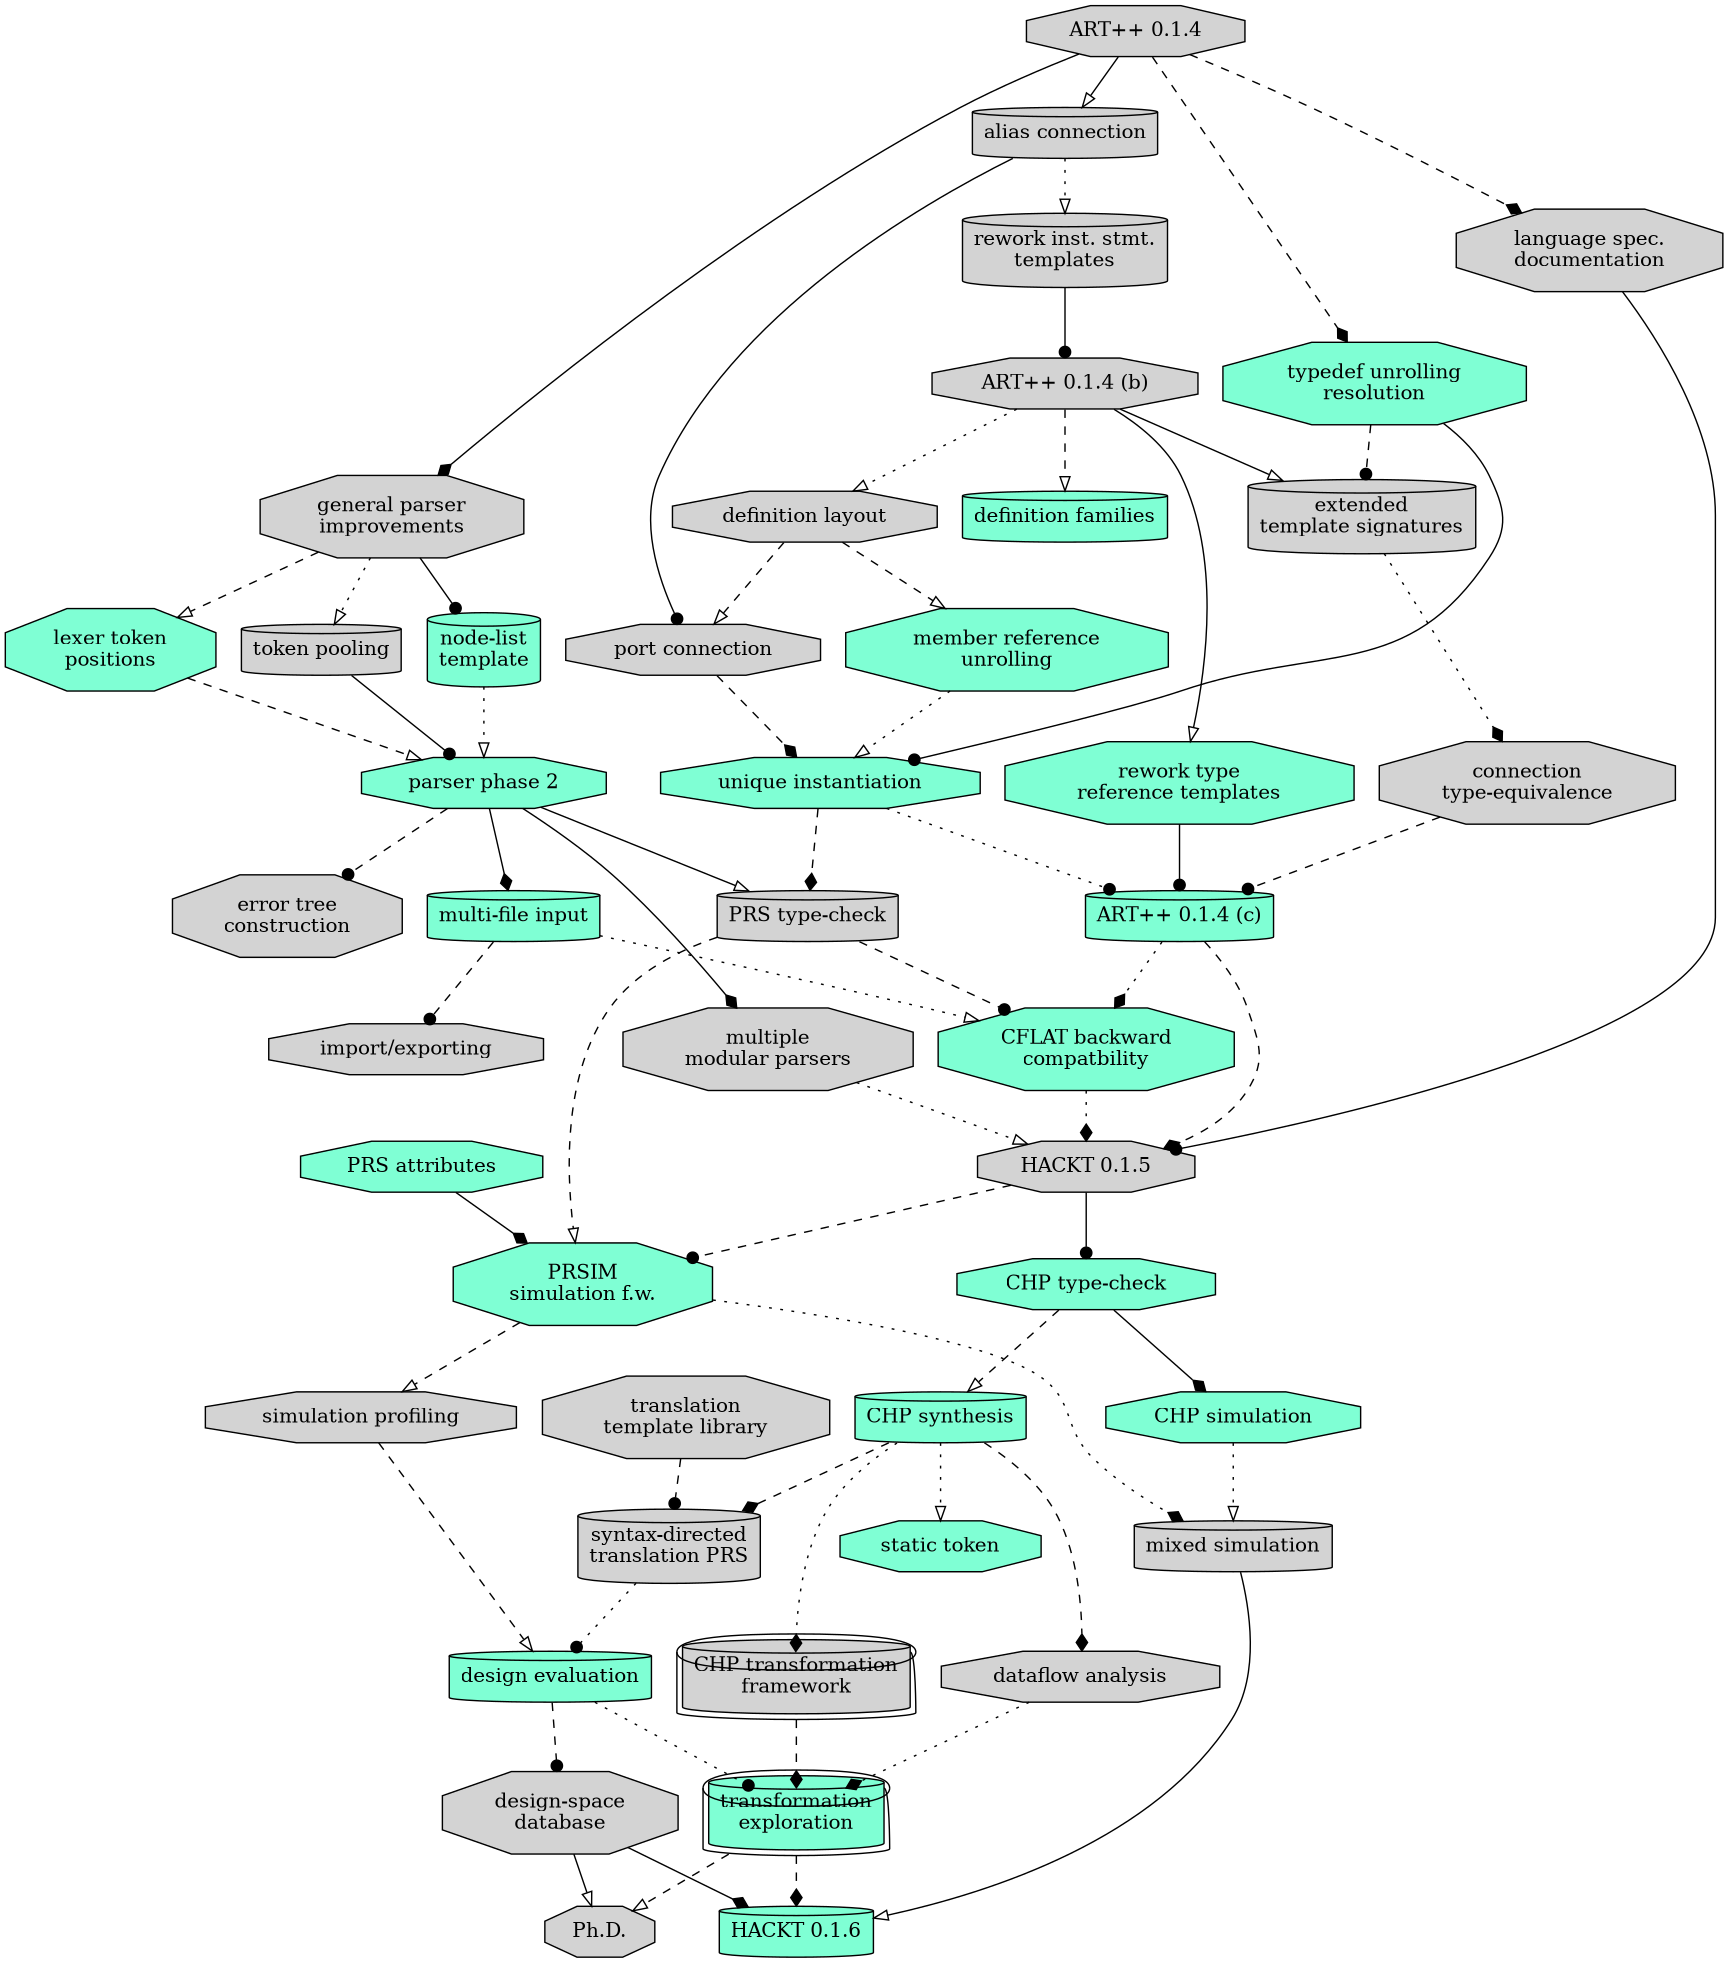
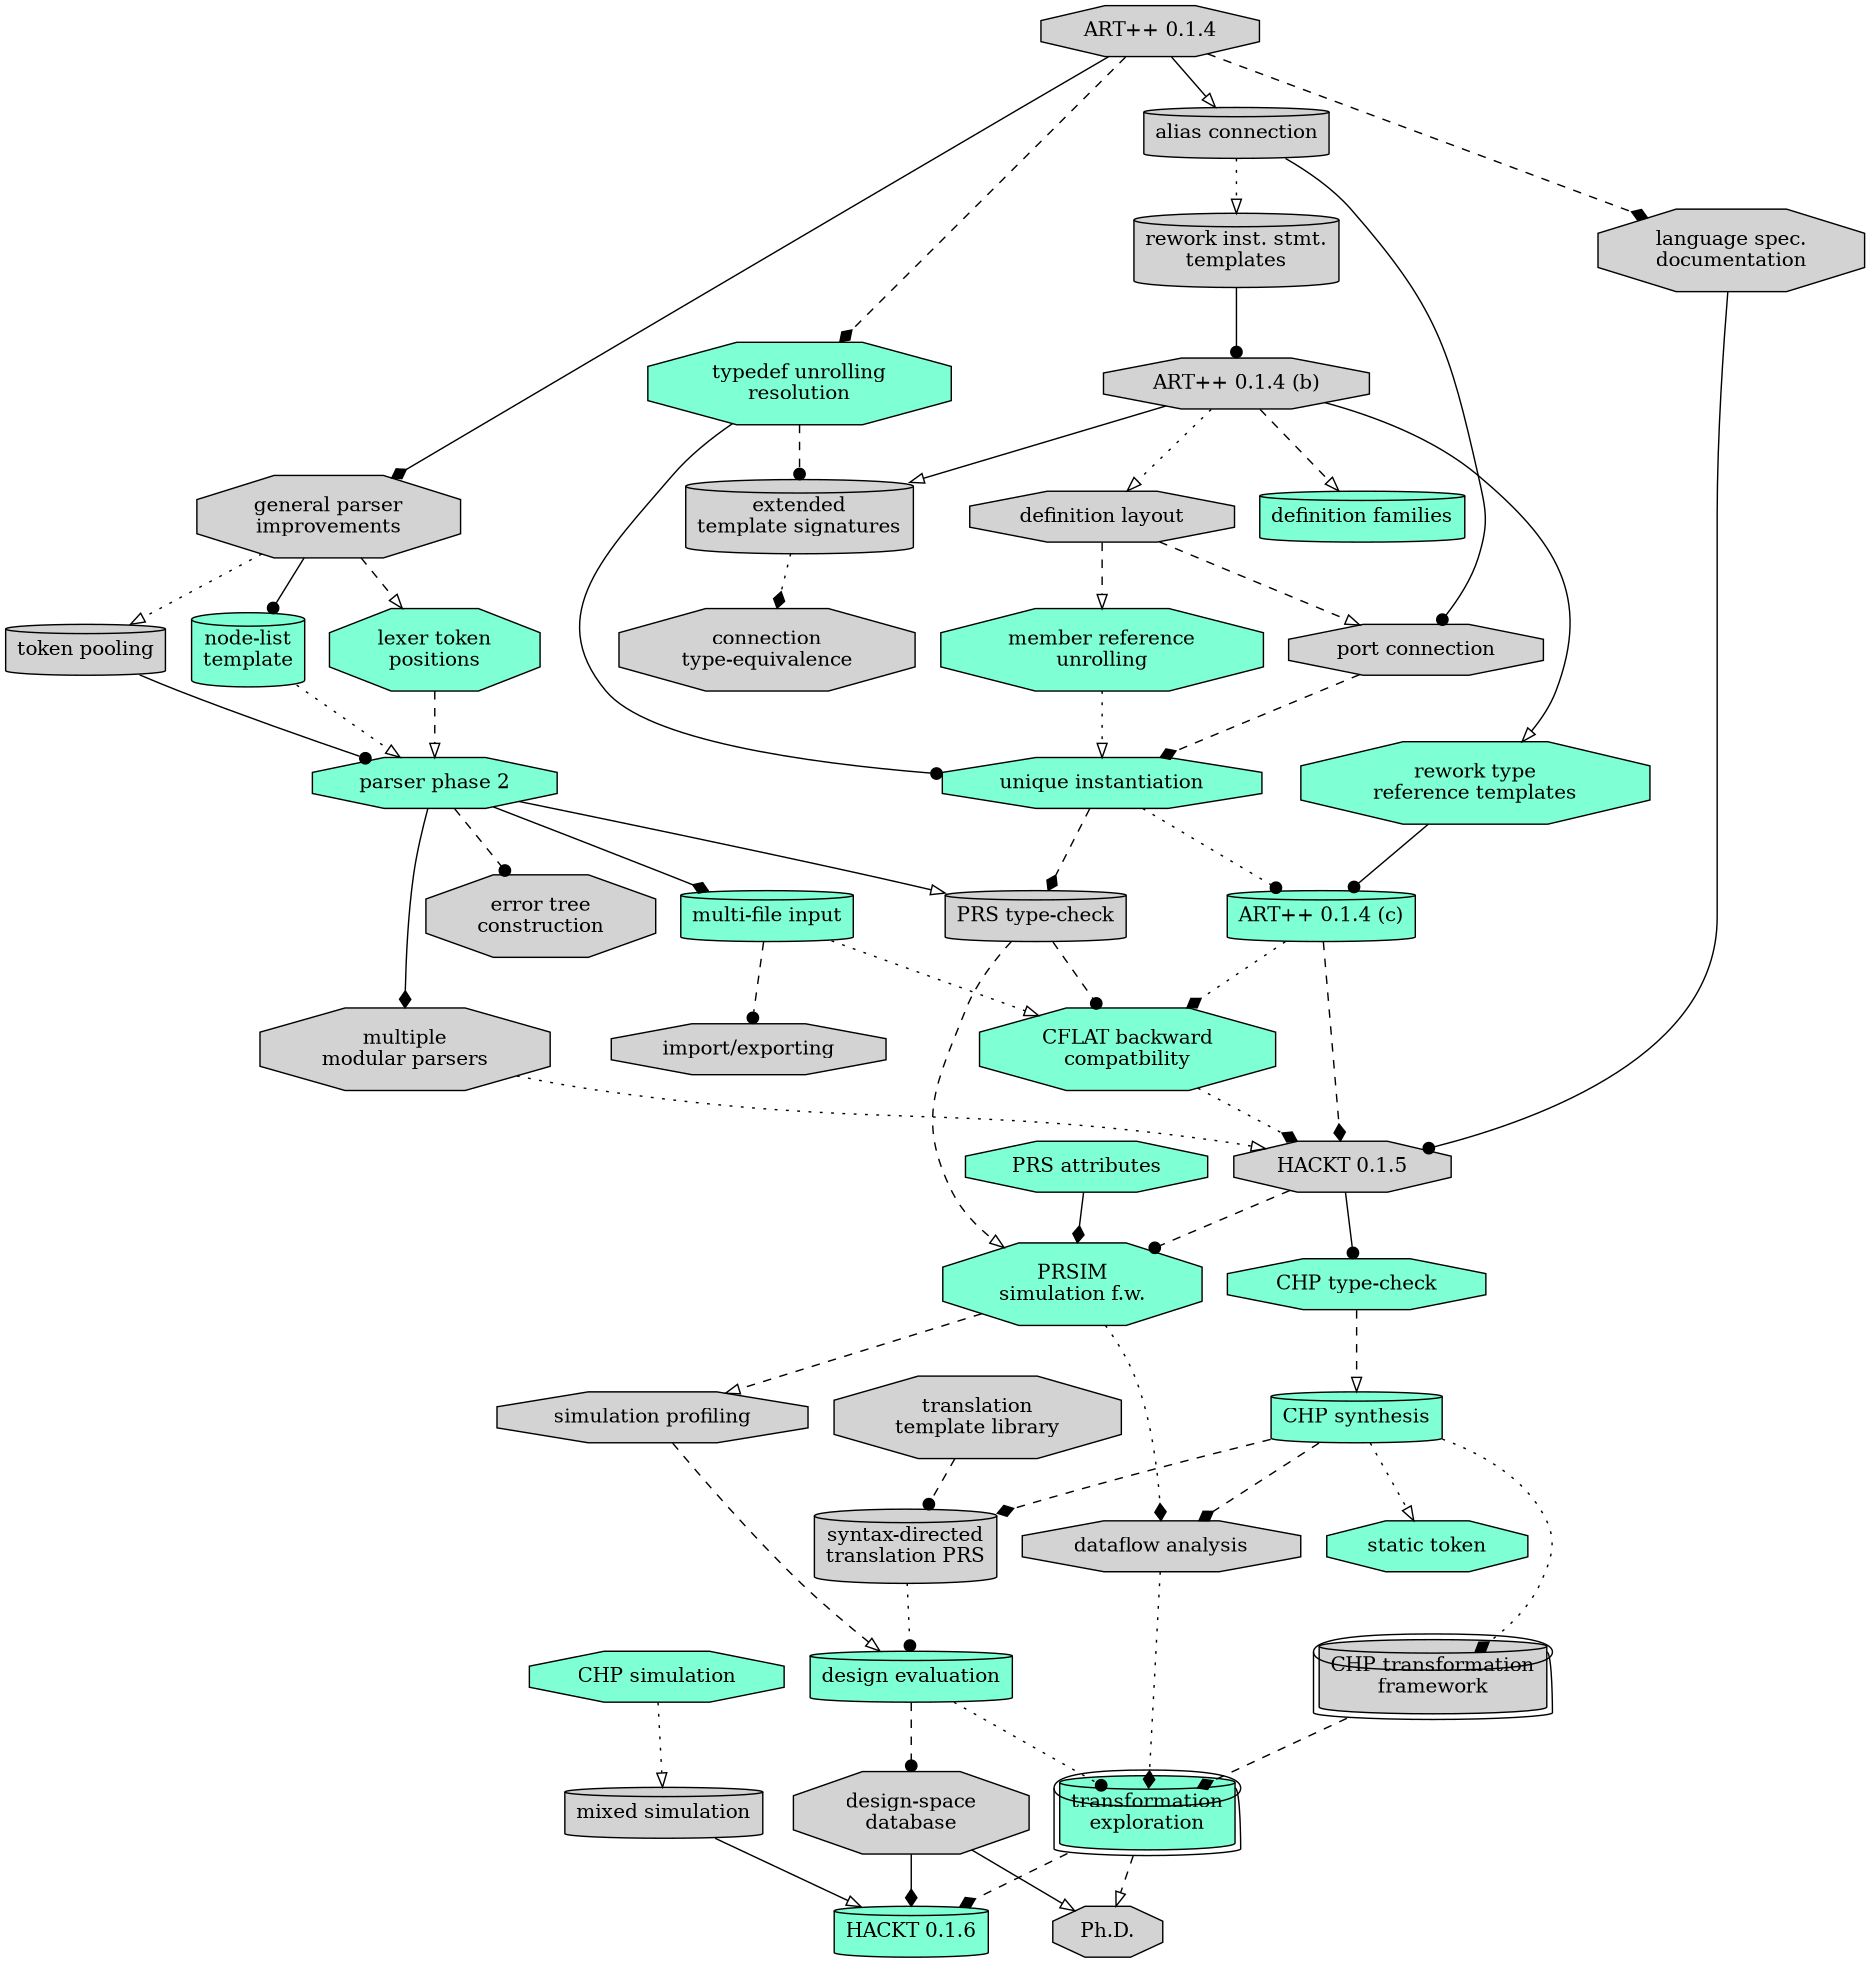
(1347, 852) -> none
(1153, 1345) -> none
(973, 1349) -> (1146, 1410)
